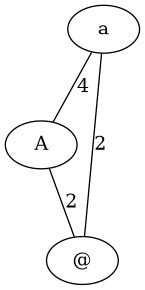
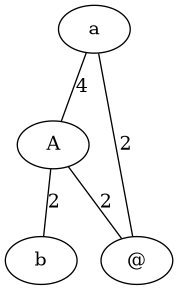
none -> (41, 261)
